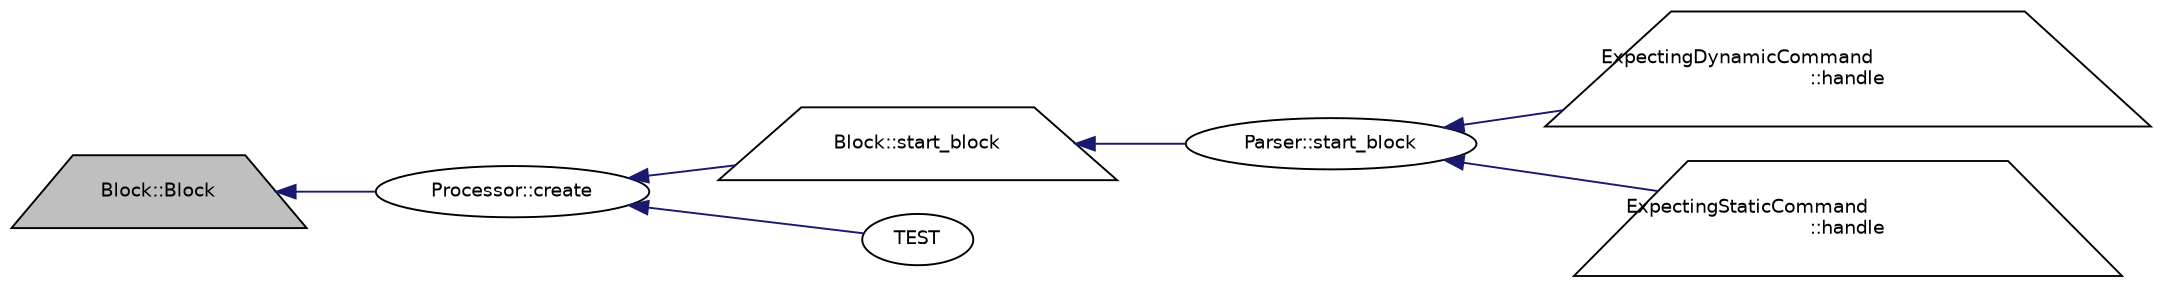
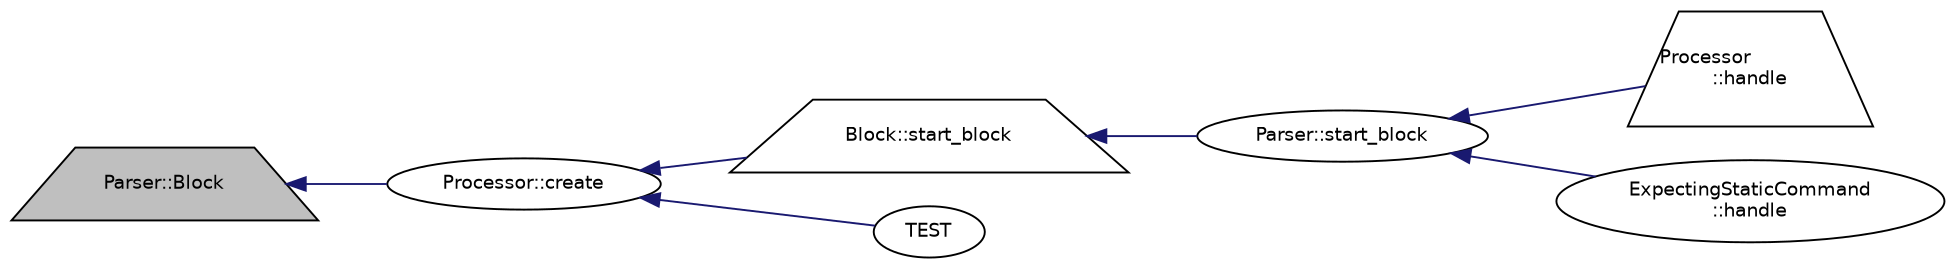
(1848, 69) -> (1750, 69)
(159, 192) -> (165, 184)
(1848, 218) -> (1750, 201)
